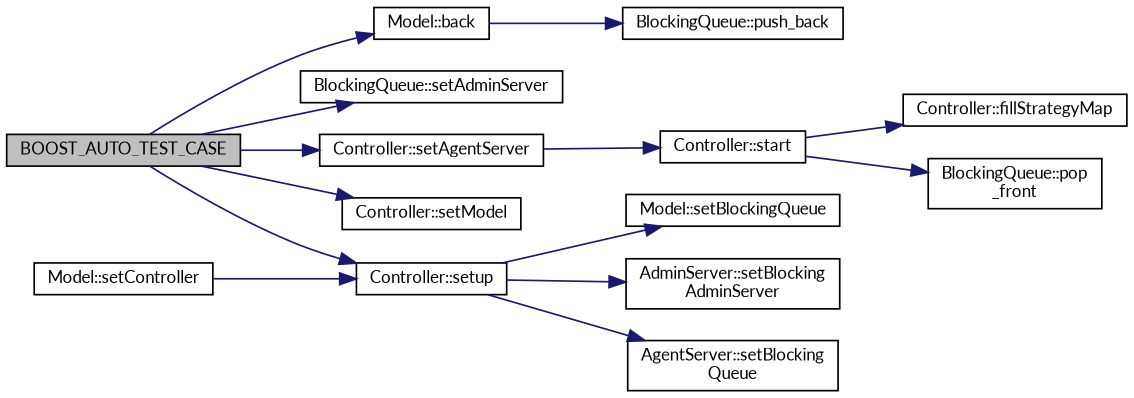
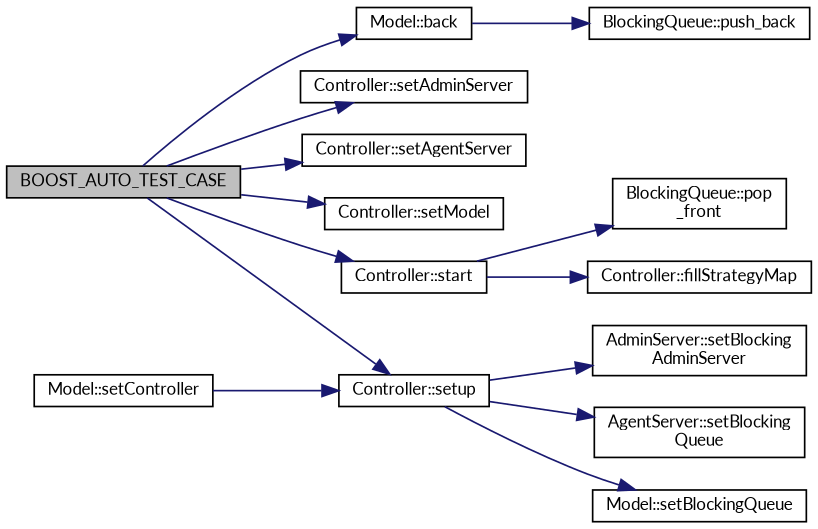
(432, 87) -> (414, 87)
(594, 148) -> (251, 229)
